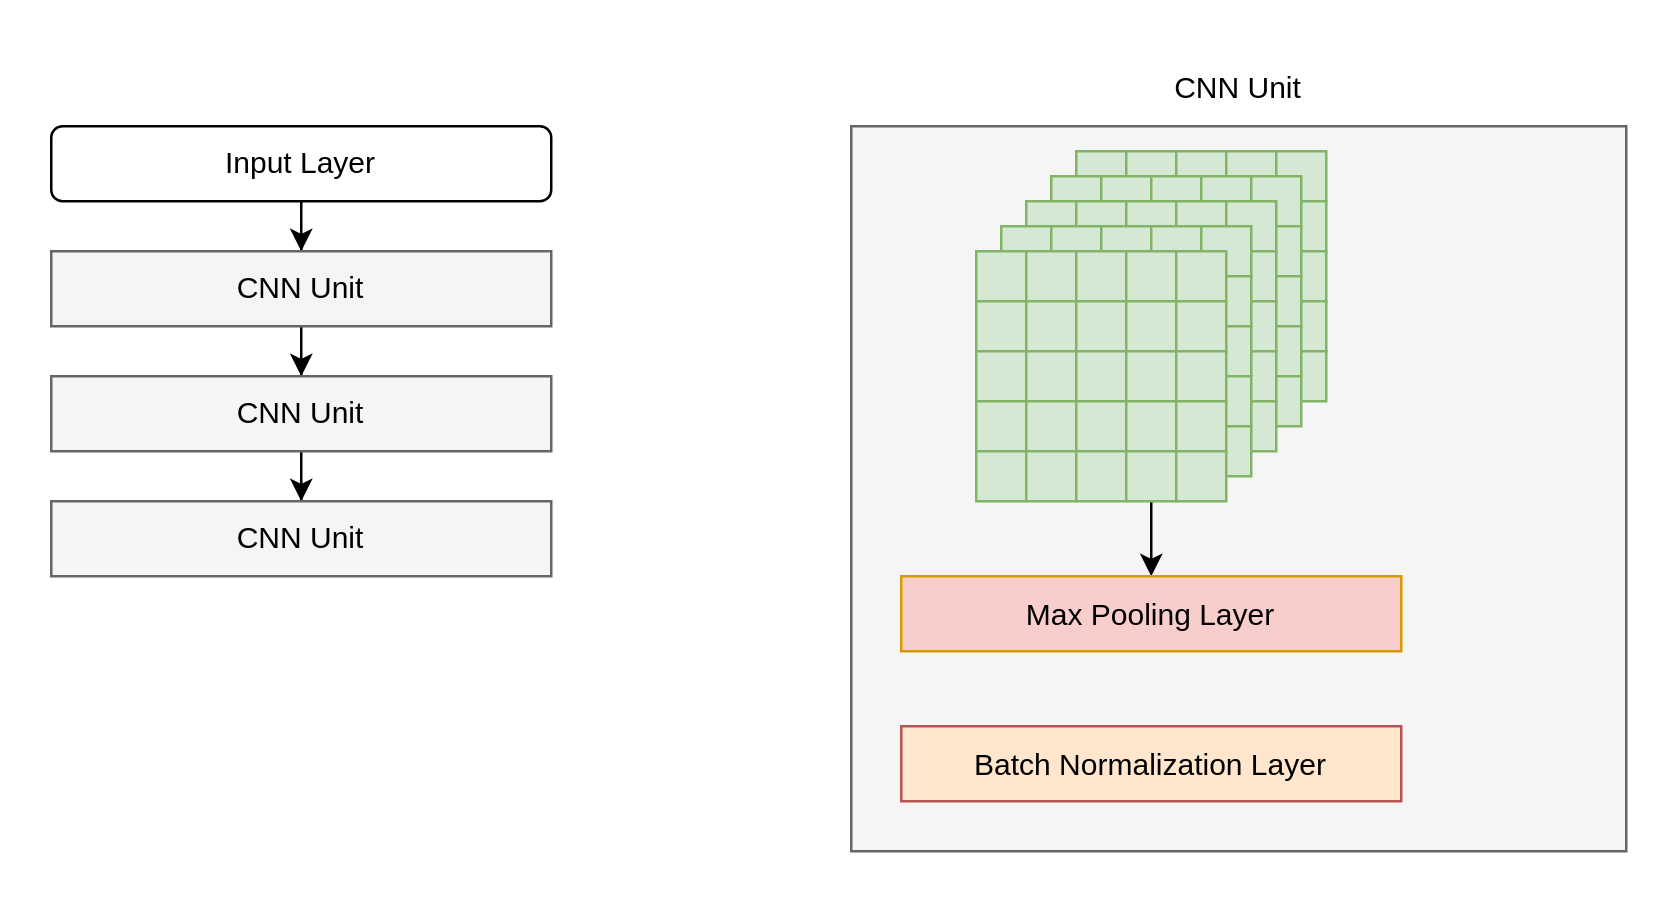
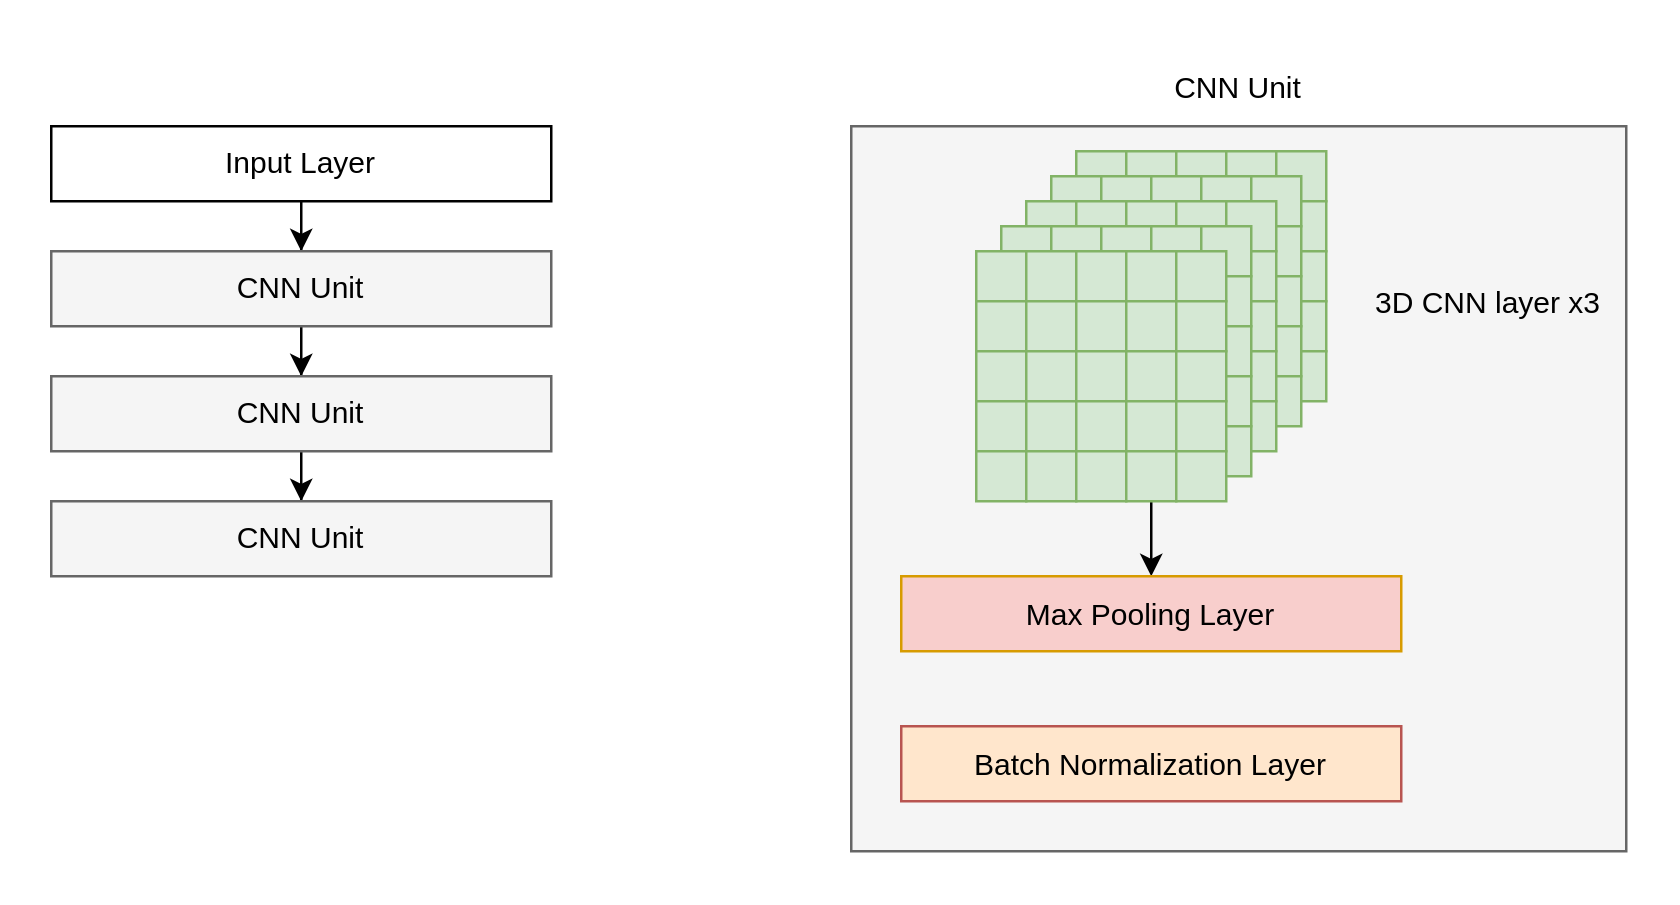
(301, 164) -> (301, 164)
none -> (1489, 301)
